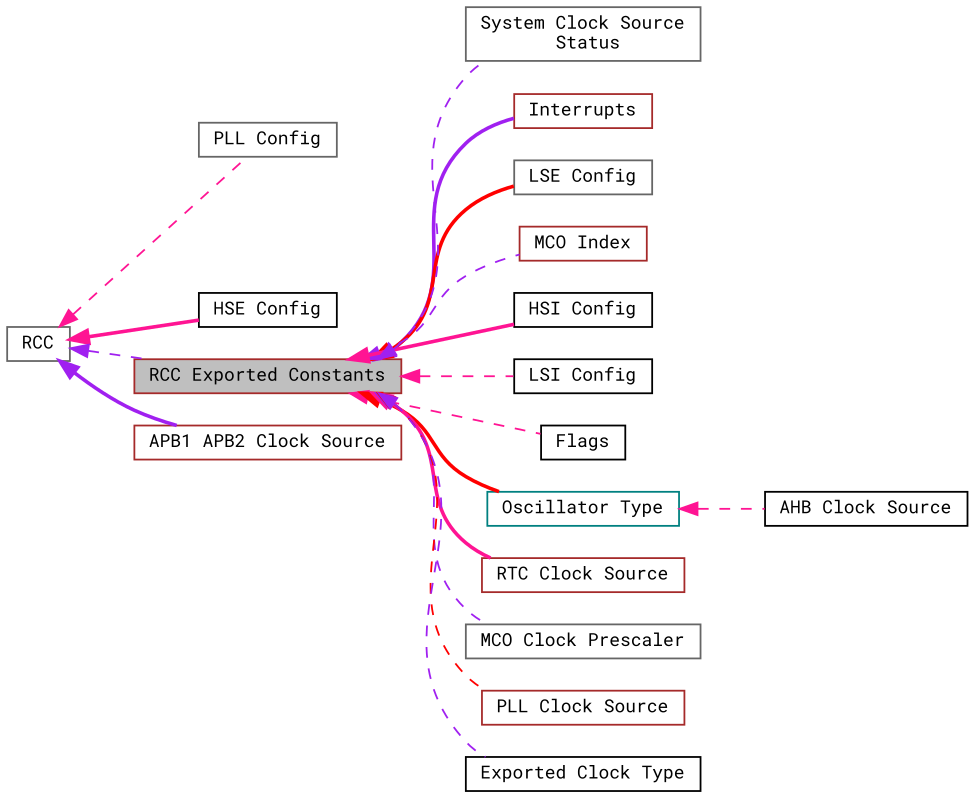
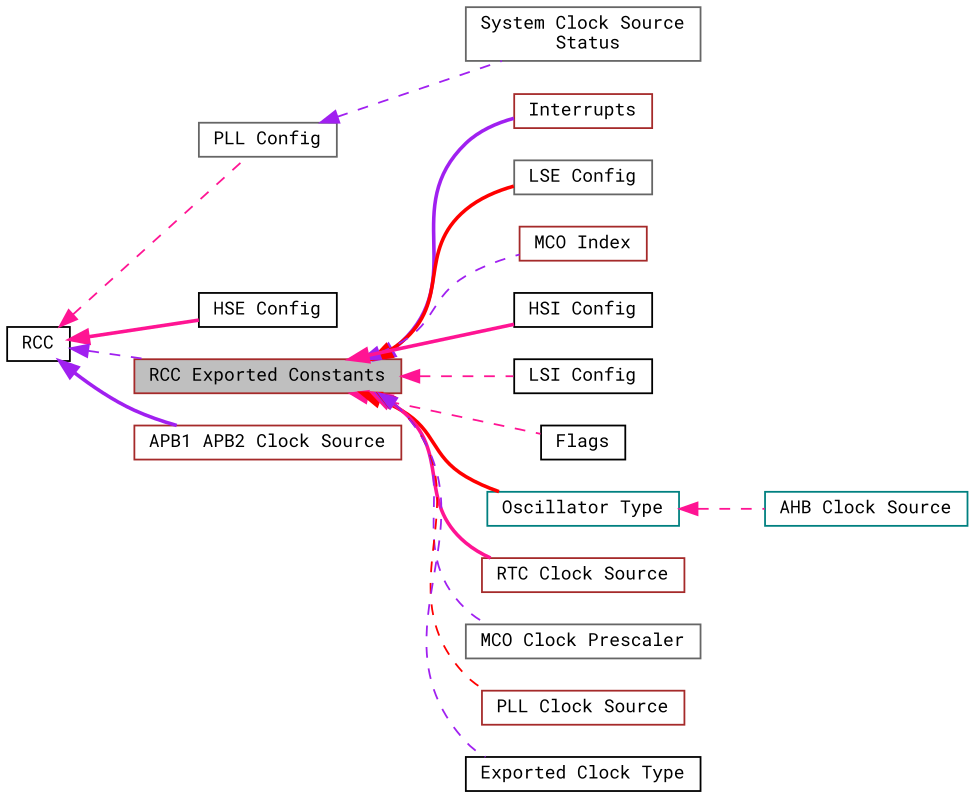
(433, 172) -> (420, 89)
(39, 344) -> (39, 344)
(866, 509) -> (866, 509)
